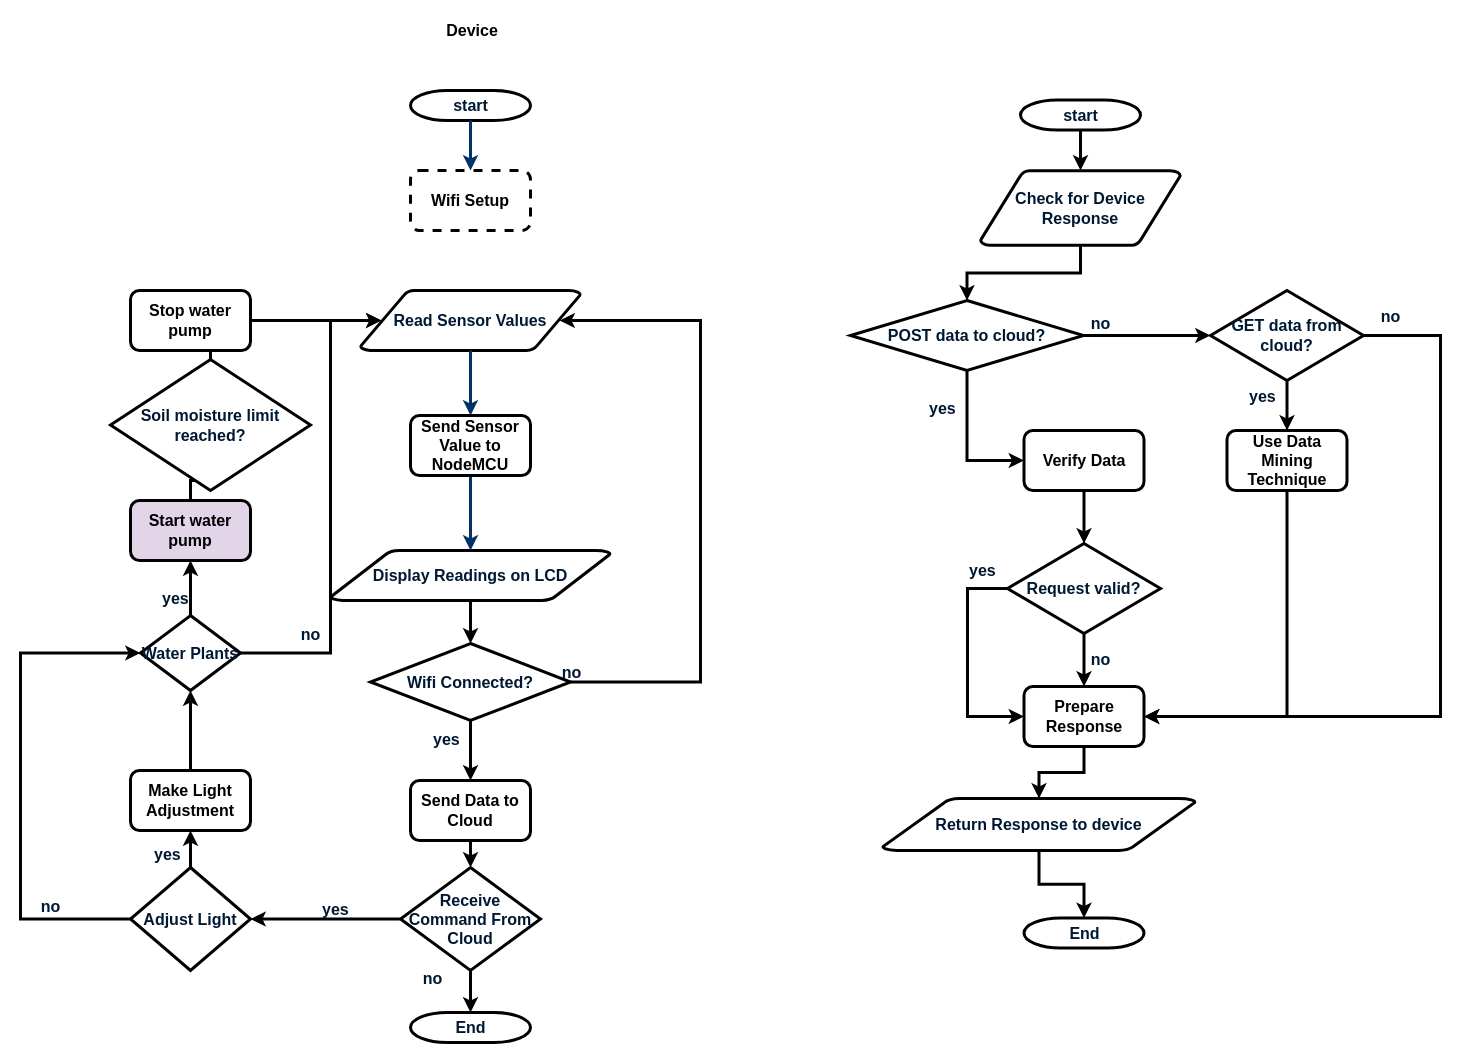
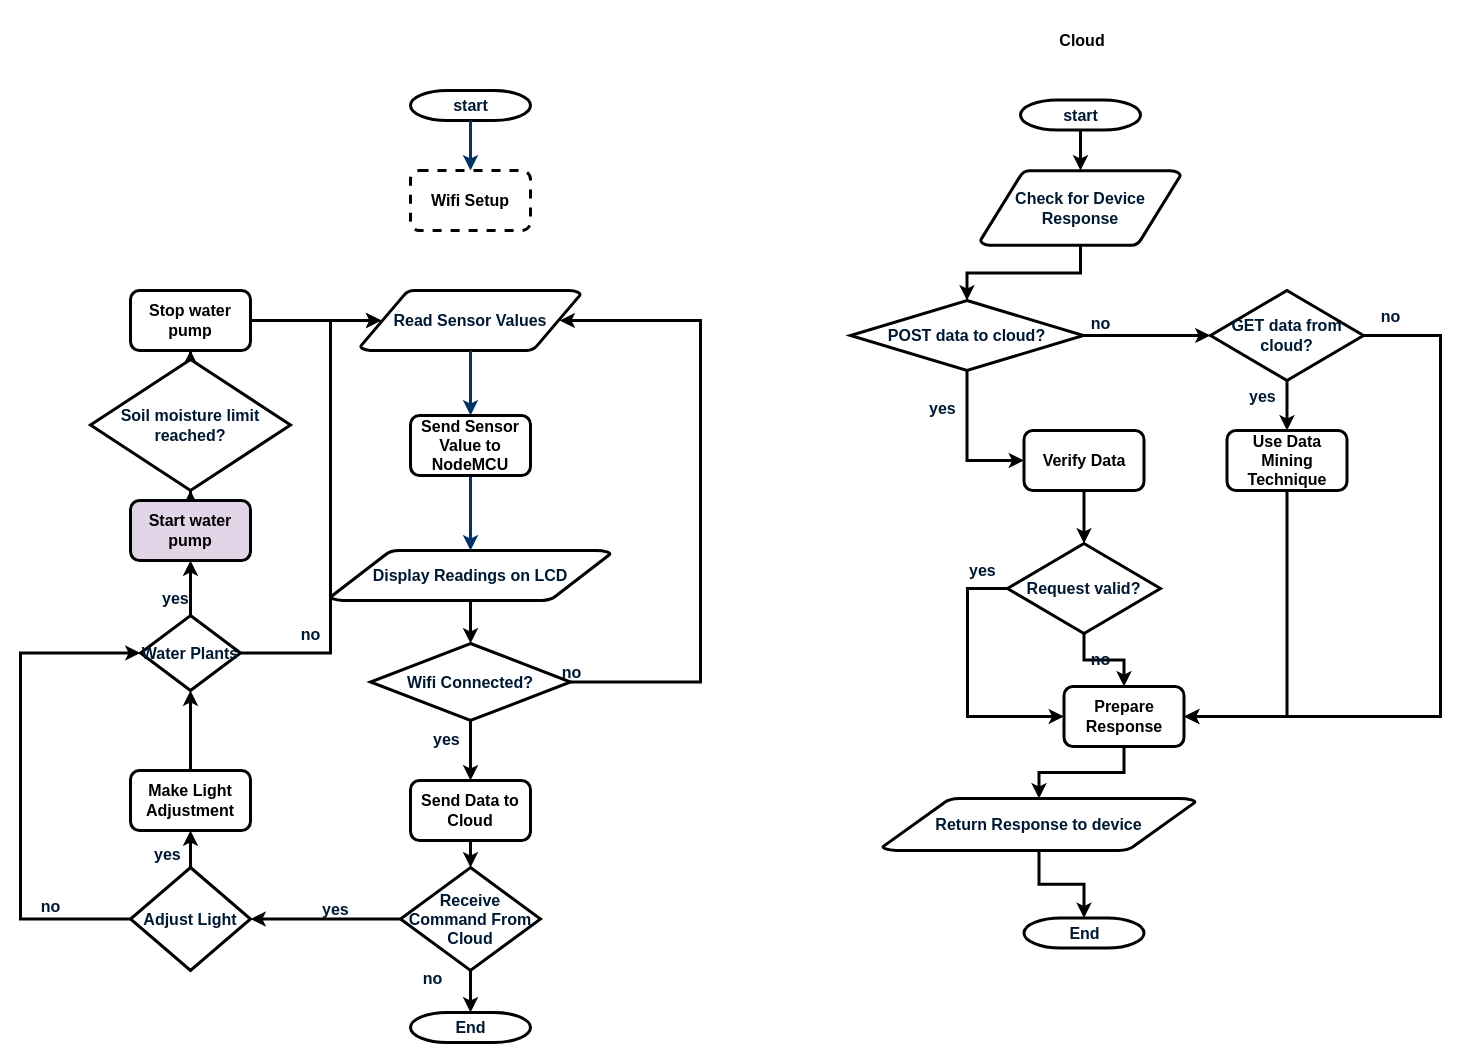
(472, 31) -> none
none -> (1082, 40)
(211, 425) -> (191, 425)
(1084, 717) -> (1124, 717)
